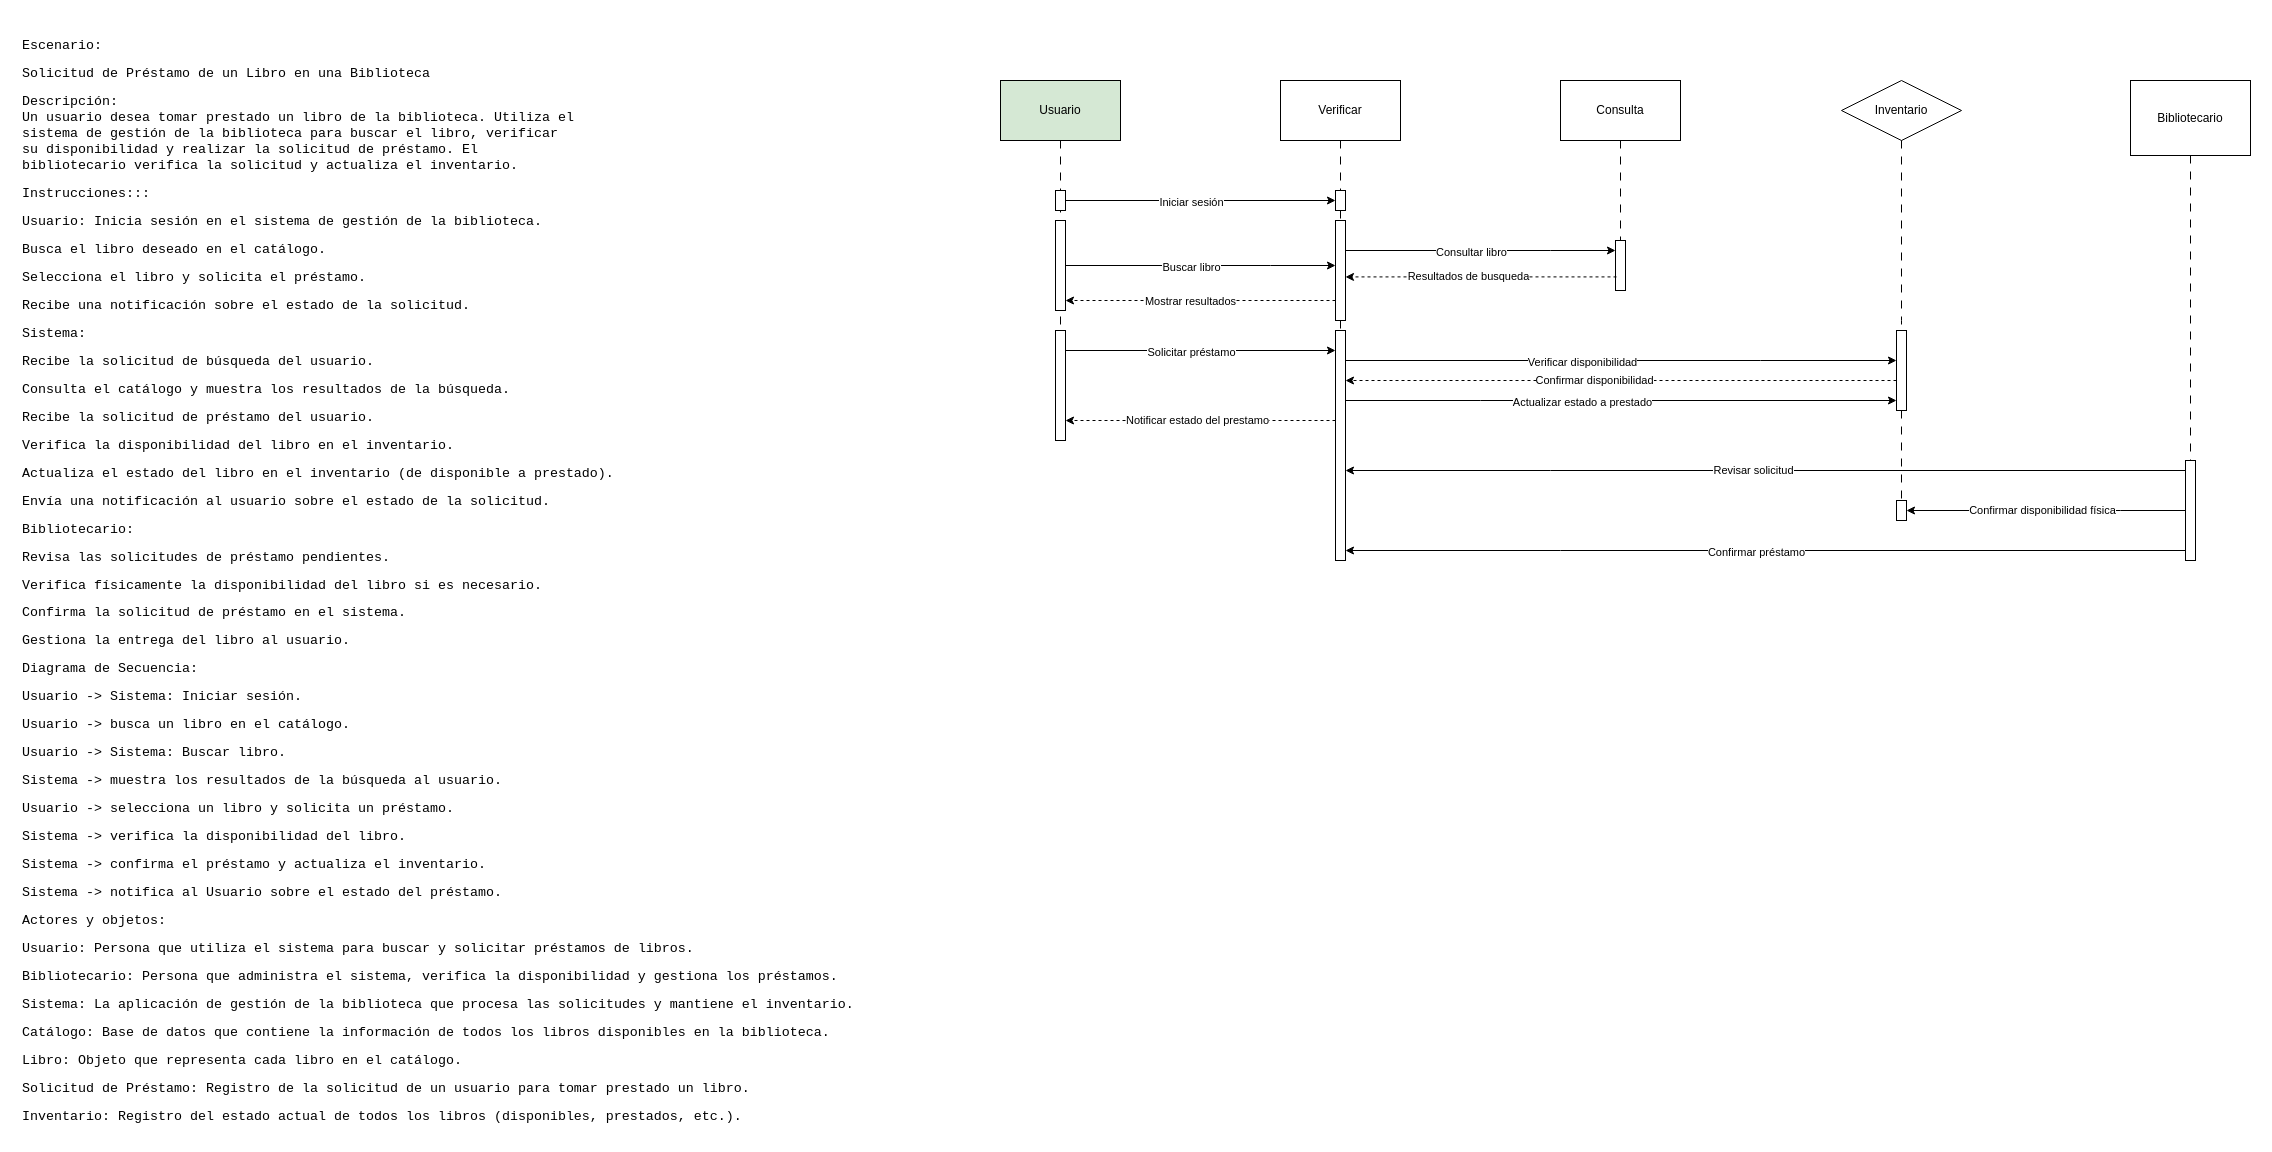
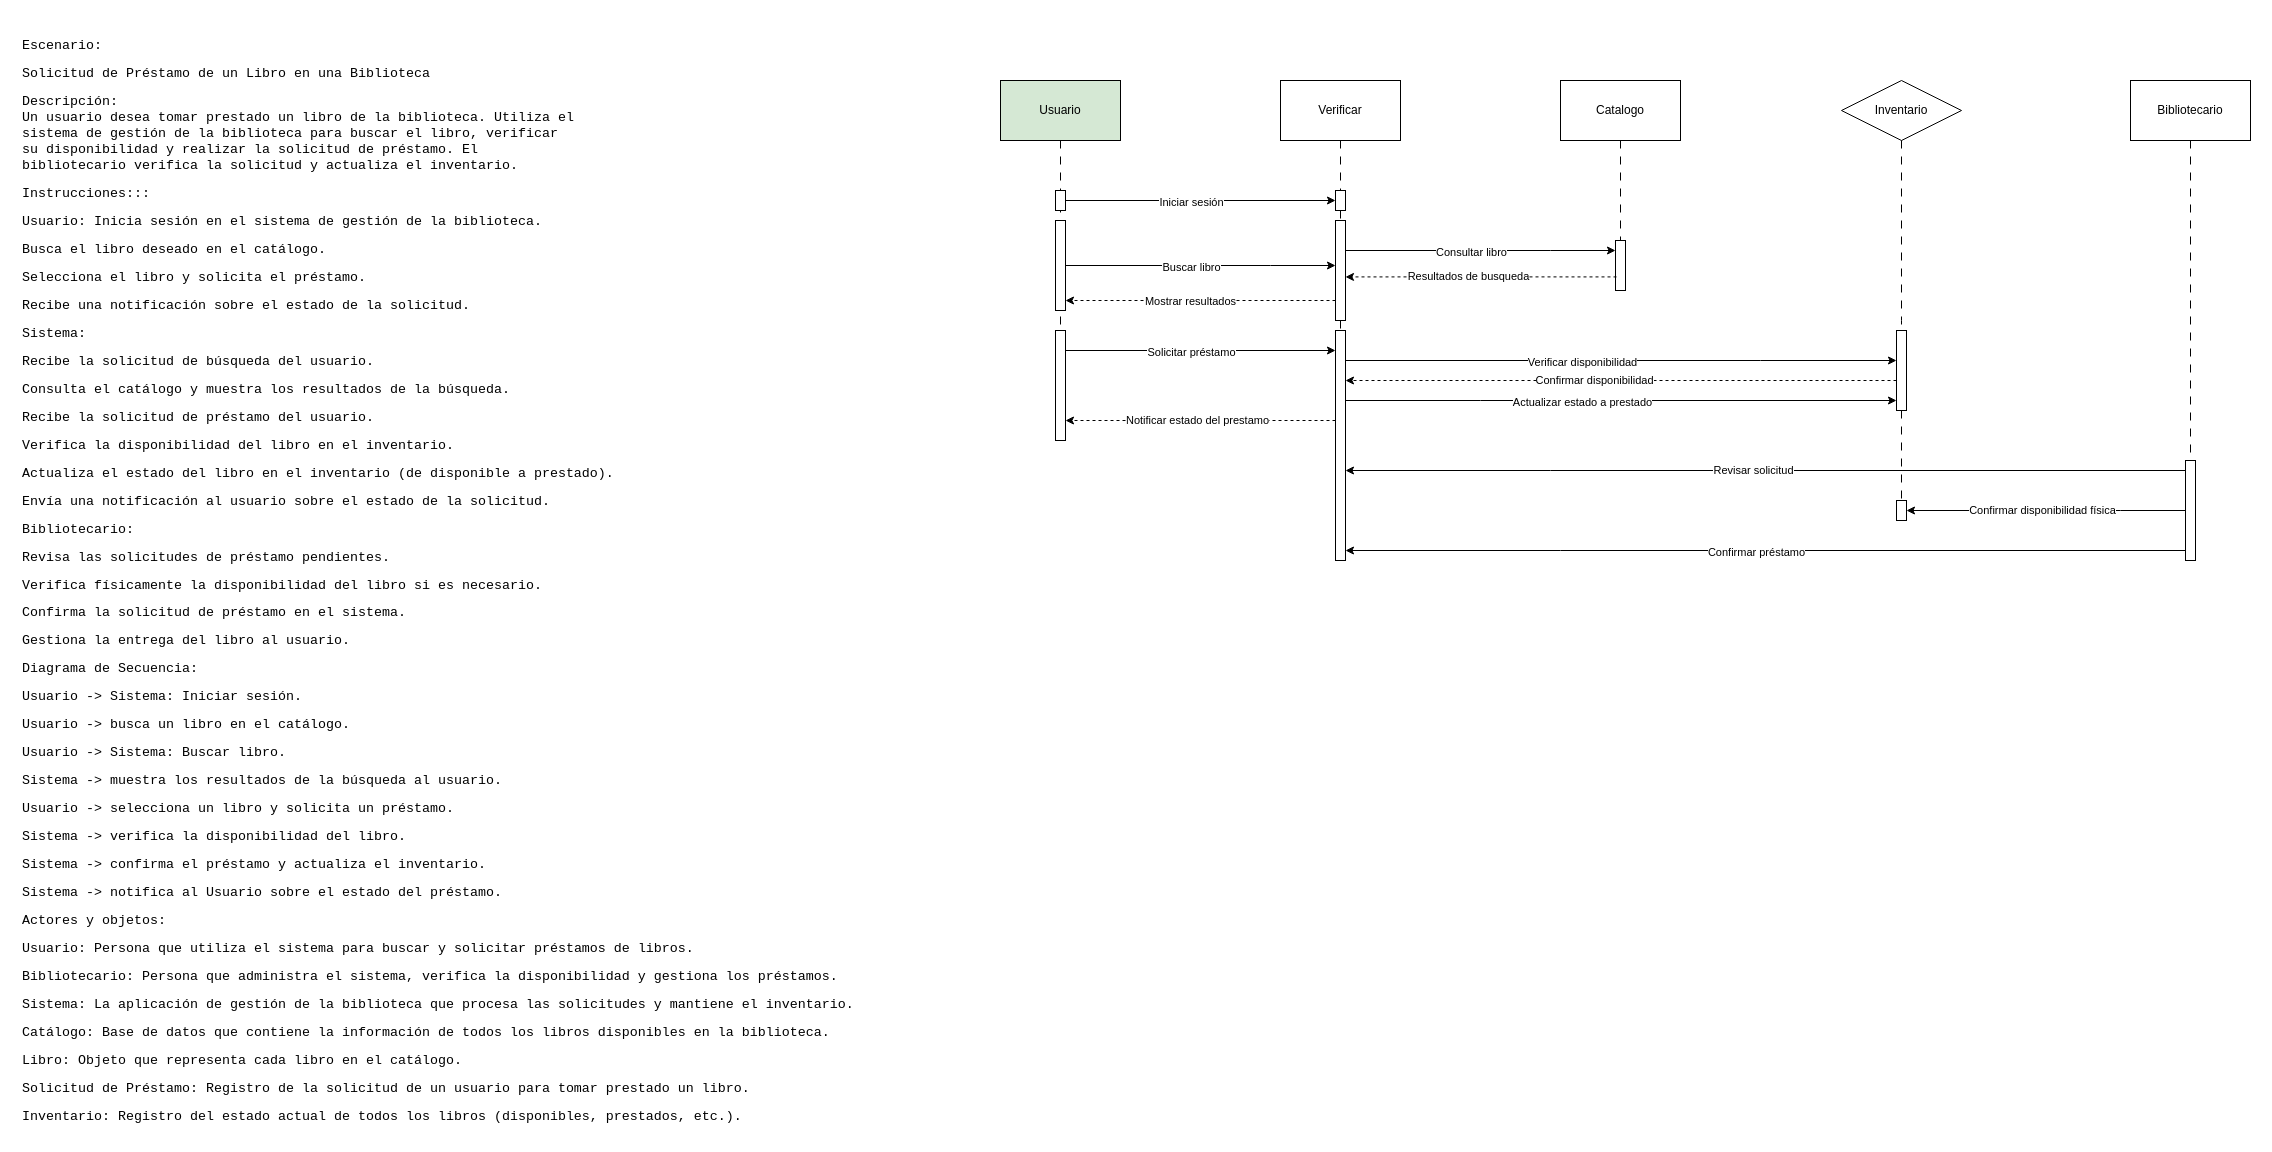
(1621, 111) -> (1621, 111)
(2191, 118) -> (2191, 111)
